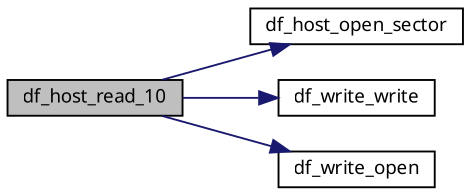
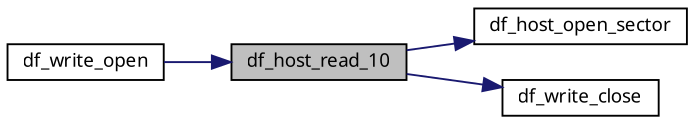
(357, 98) -> (581, 98)
(217, 131) -> (188, 62)
